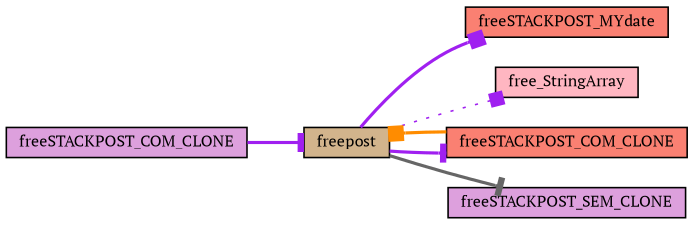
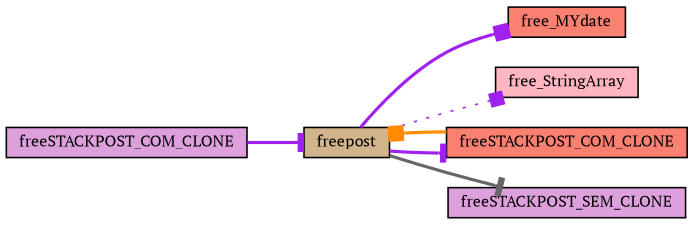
(567, 22) -> (567, 22)
